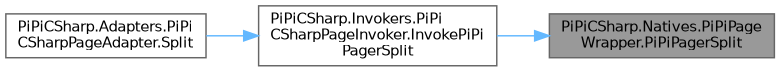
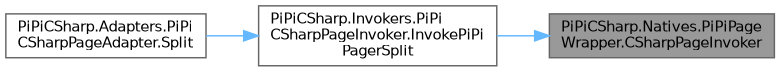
(662, 36) -> (662, 36)
